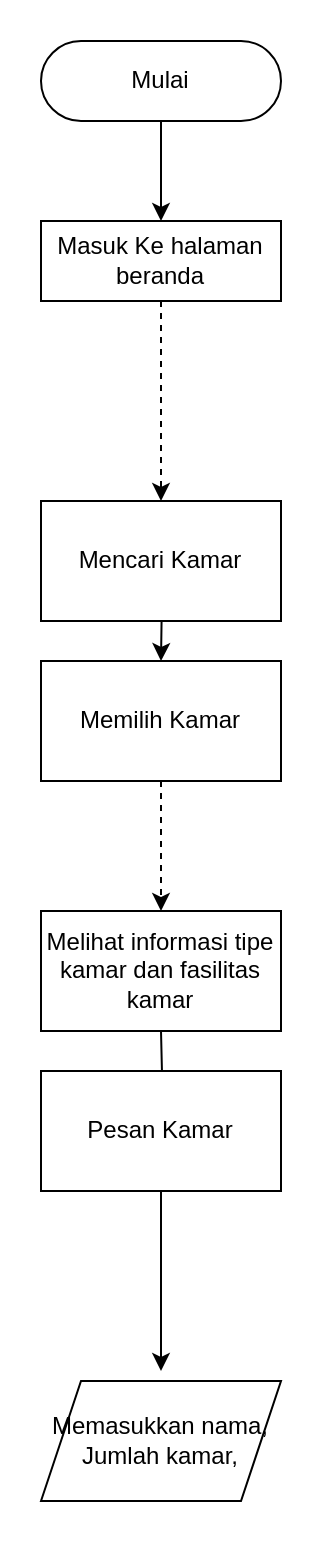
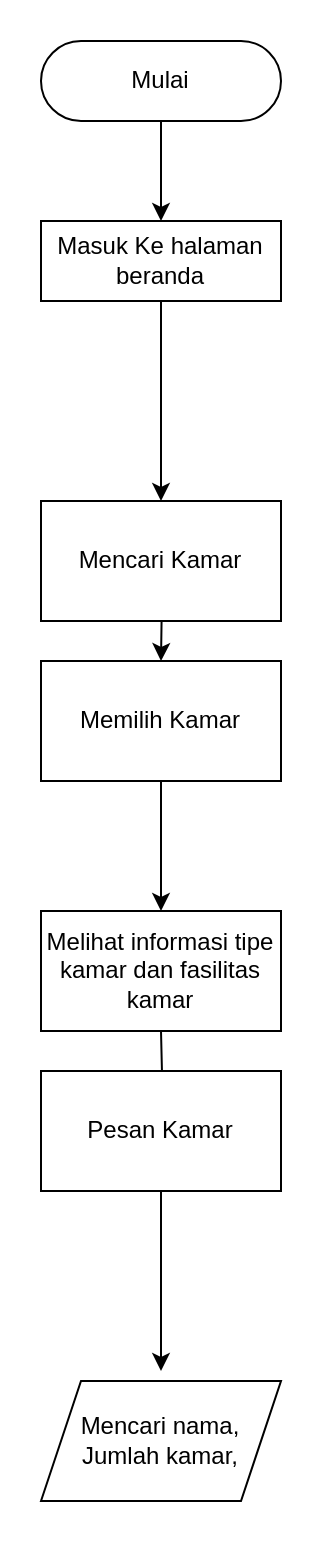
(161, 393) -> (161, 393)
(161, 841) -> (161, 841)
(161, 1441) -> (161, 1441)
